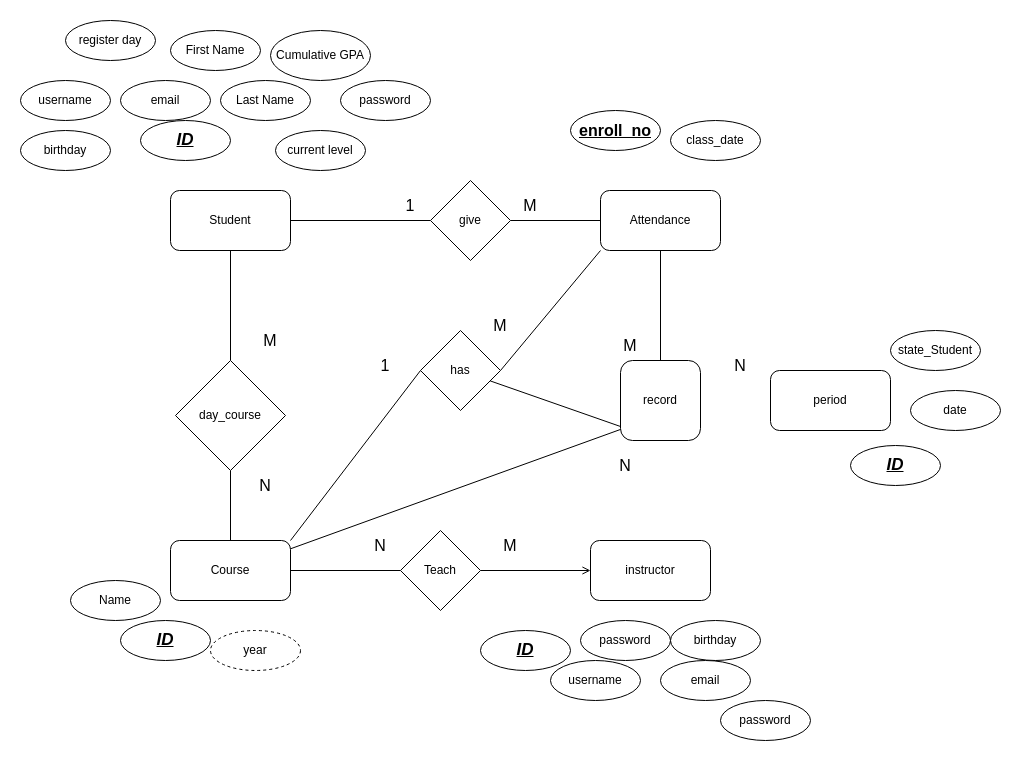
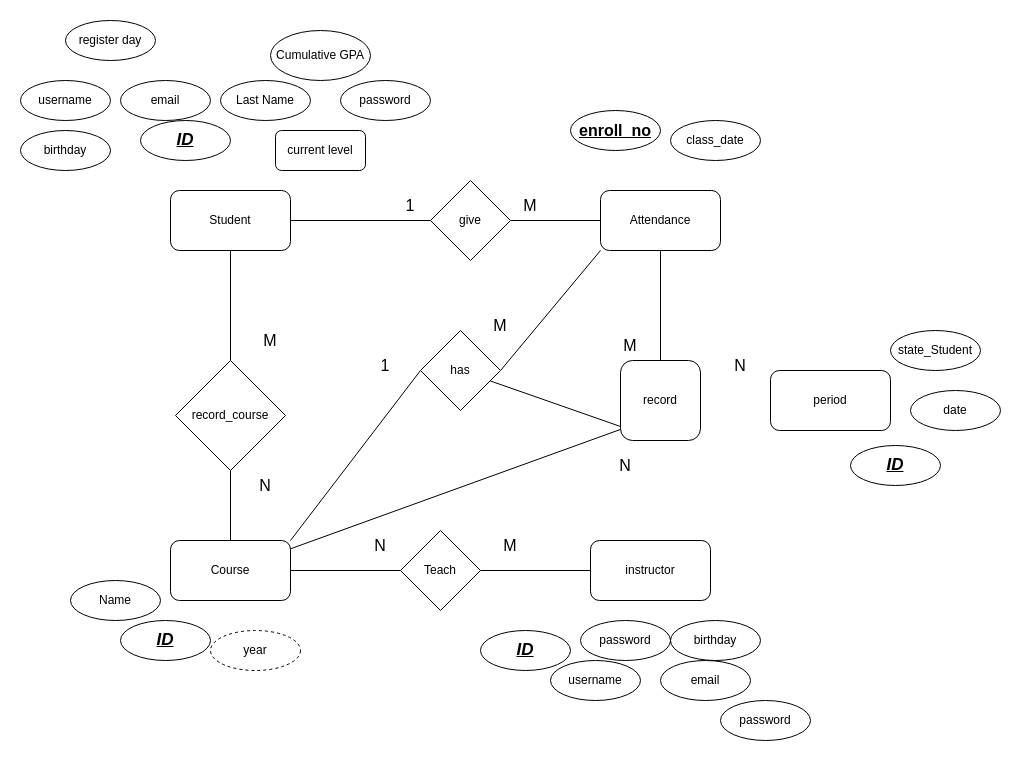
(216, 51) -> none
(321, 151) -> (321, 151)
(231, 416) -> (231, 416)
(585, 571) -> (585, 571)
